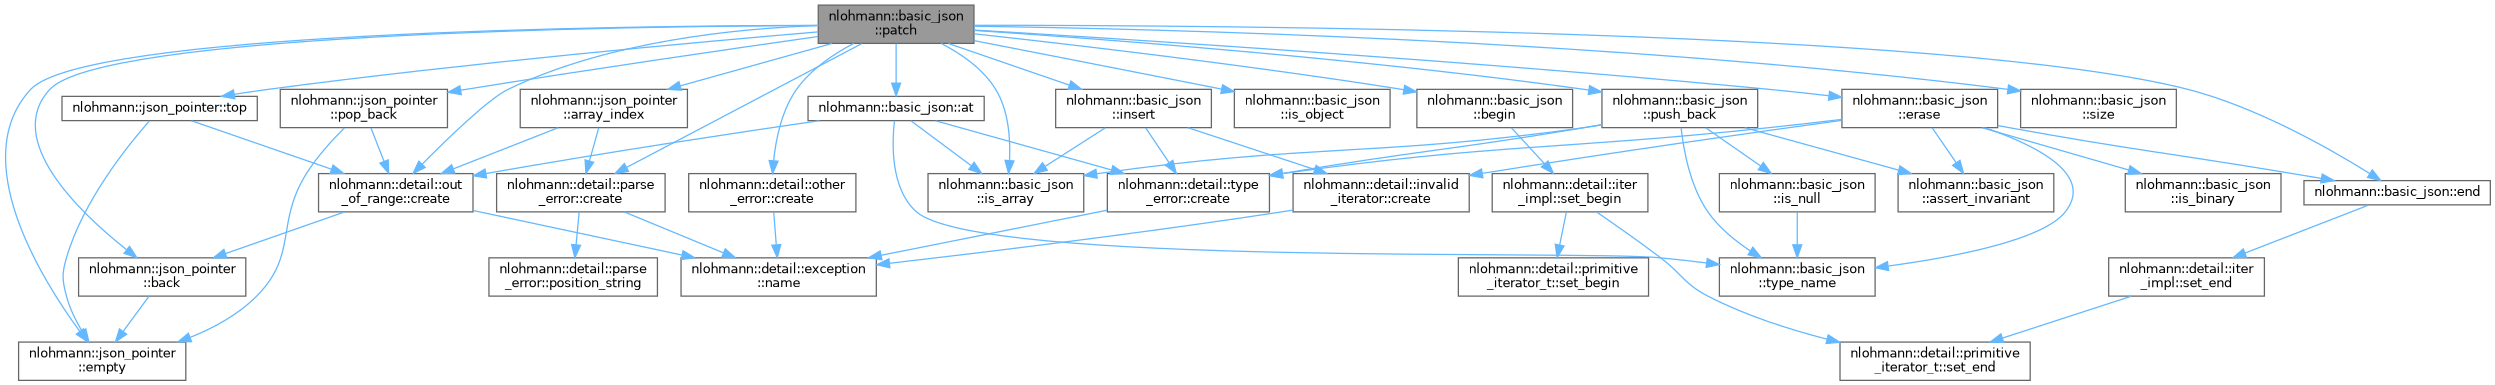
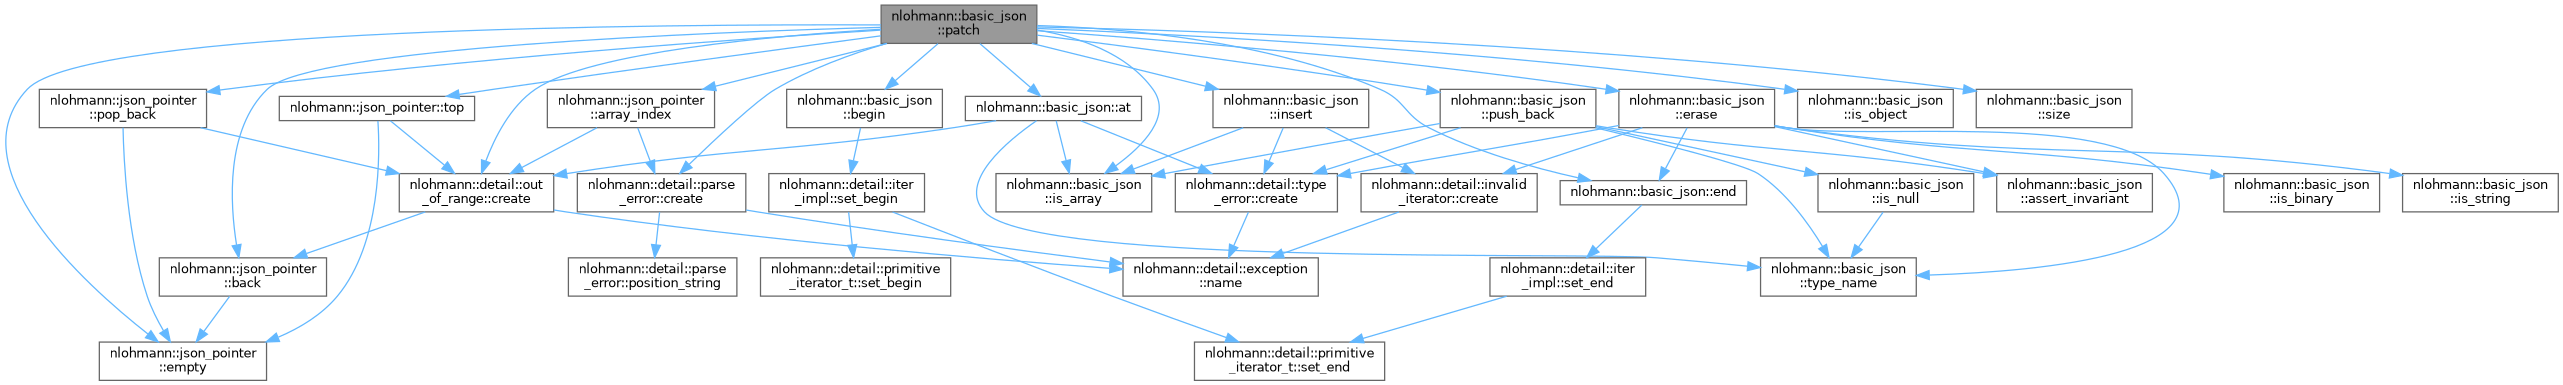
(772, 193) -> none
none -> (2480, 193)
